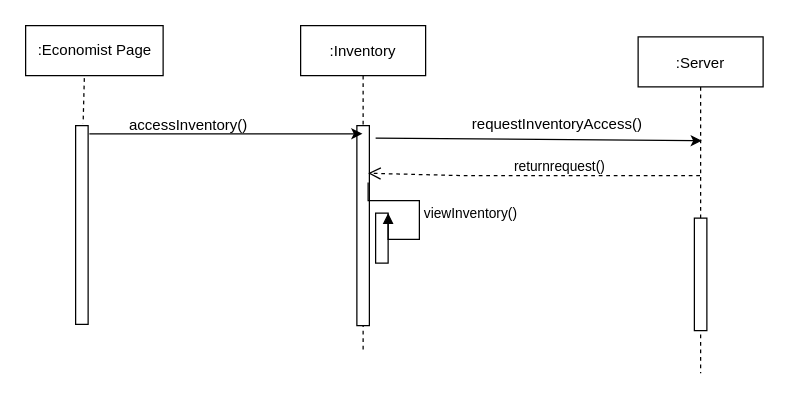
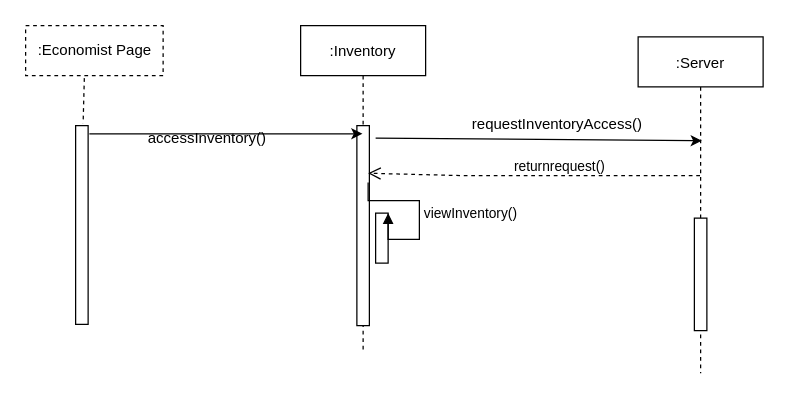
(94, 51) -> (94, 51)
(188, 126) -> (207, 138)
